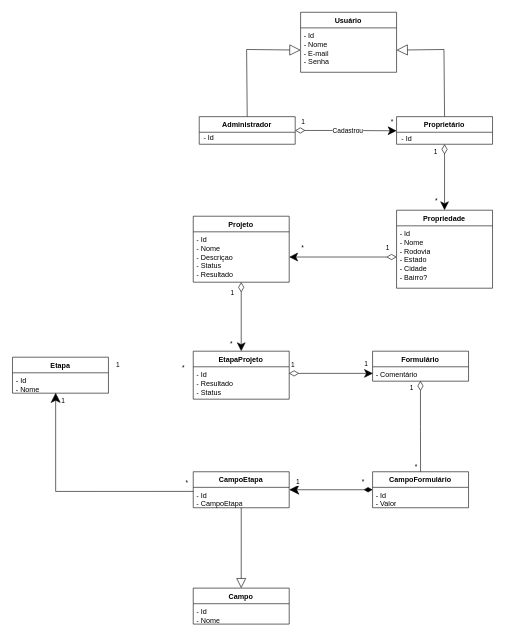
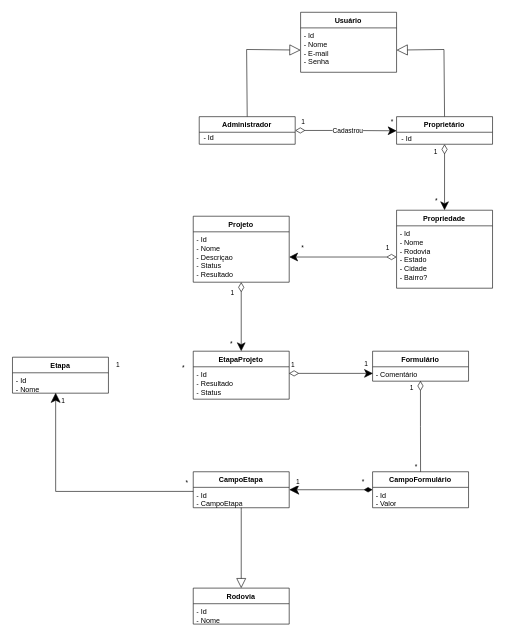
(241, 597) -> (241, 597)
